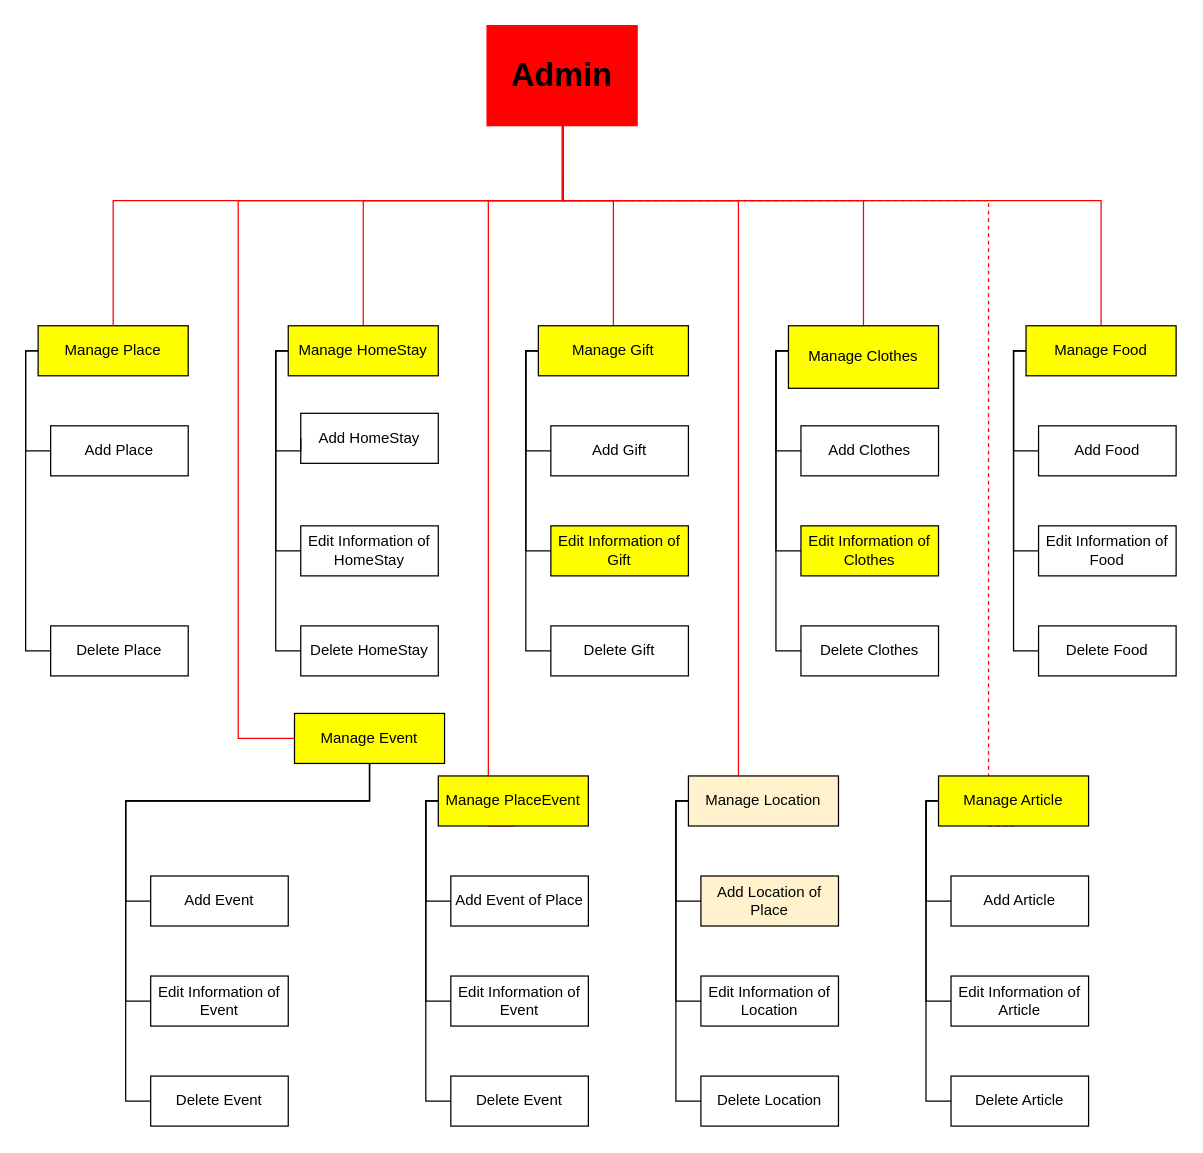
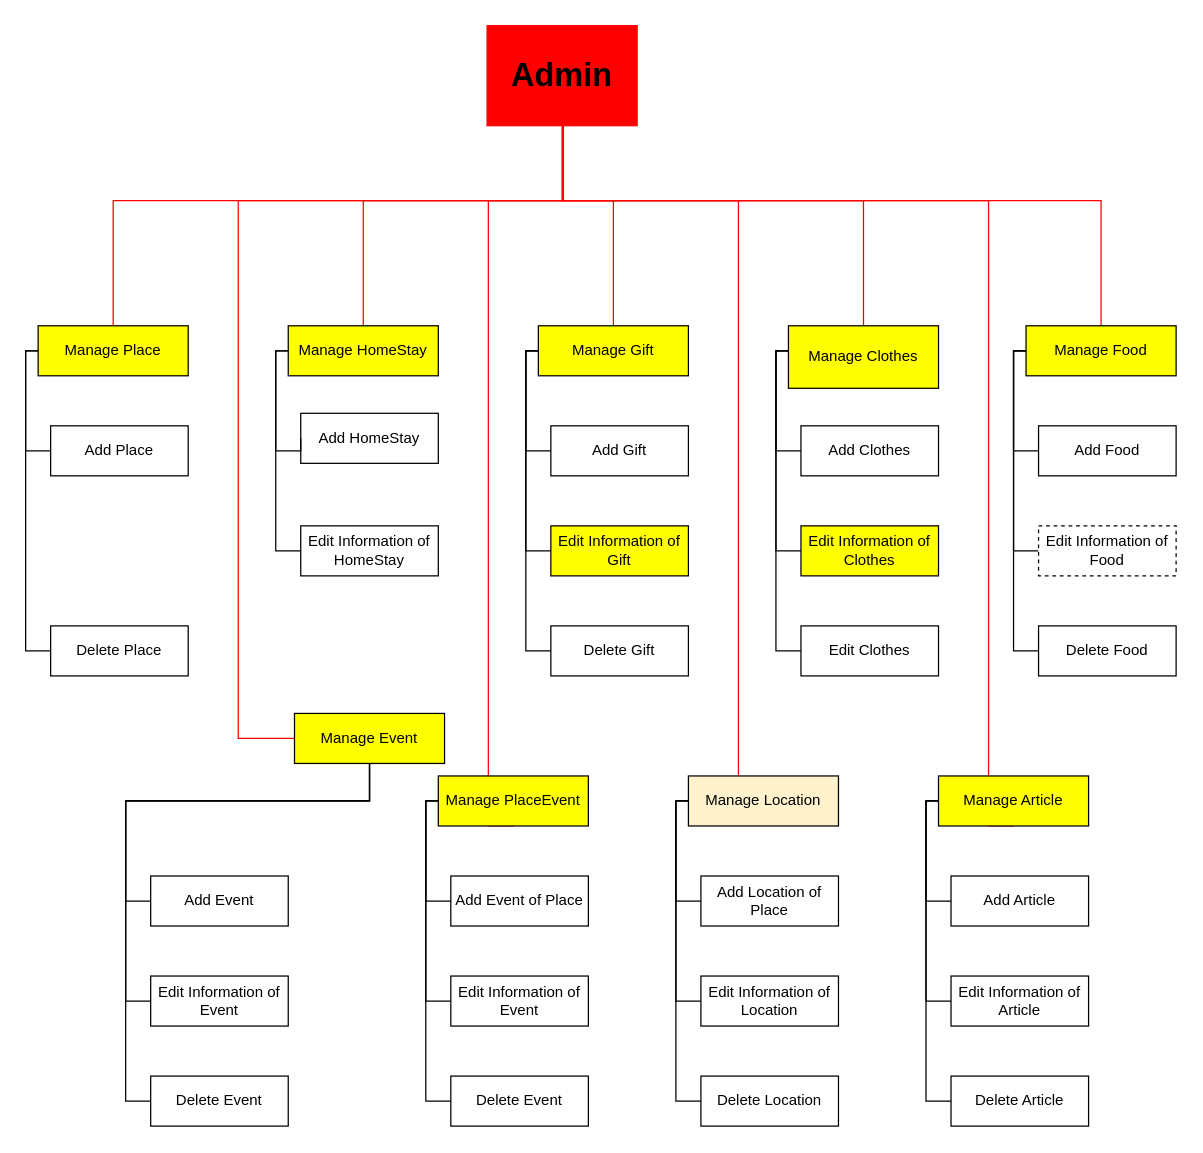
(988, 488) -> (988, 488)
(1107, 551) -> (1107, 551)
(276, 614) -> none
(369, 651) -> none
(869, 651) -> (869, 651)
(769, 901) -> (769, 901)
